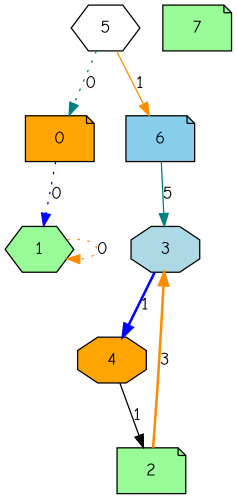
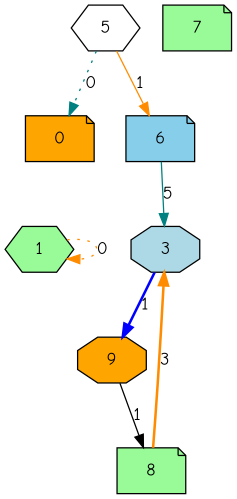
(51, 188) -> none
(112, 360) -> (112, 360)
(151, 471) -> (151, 471)
